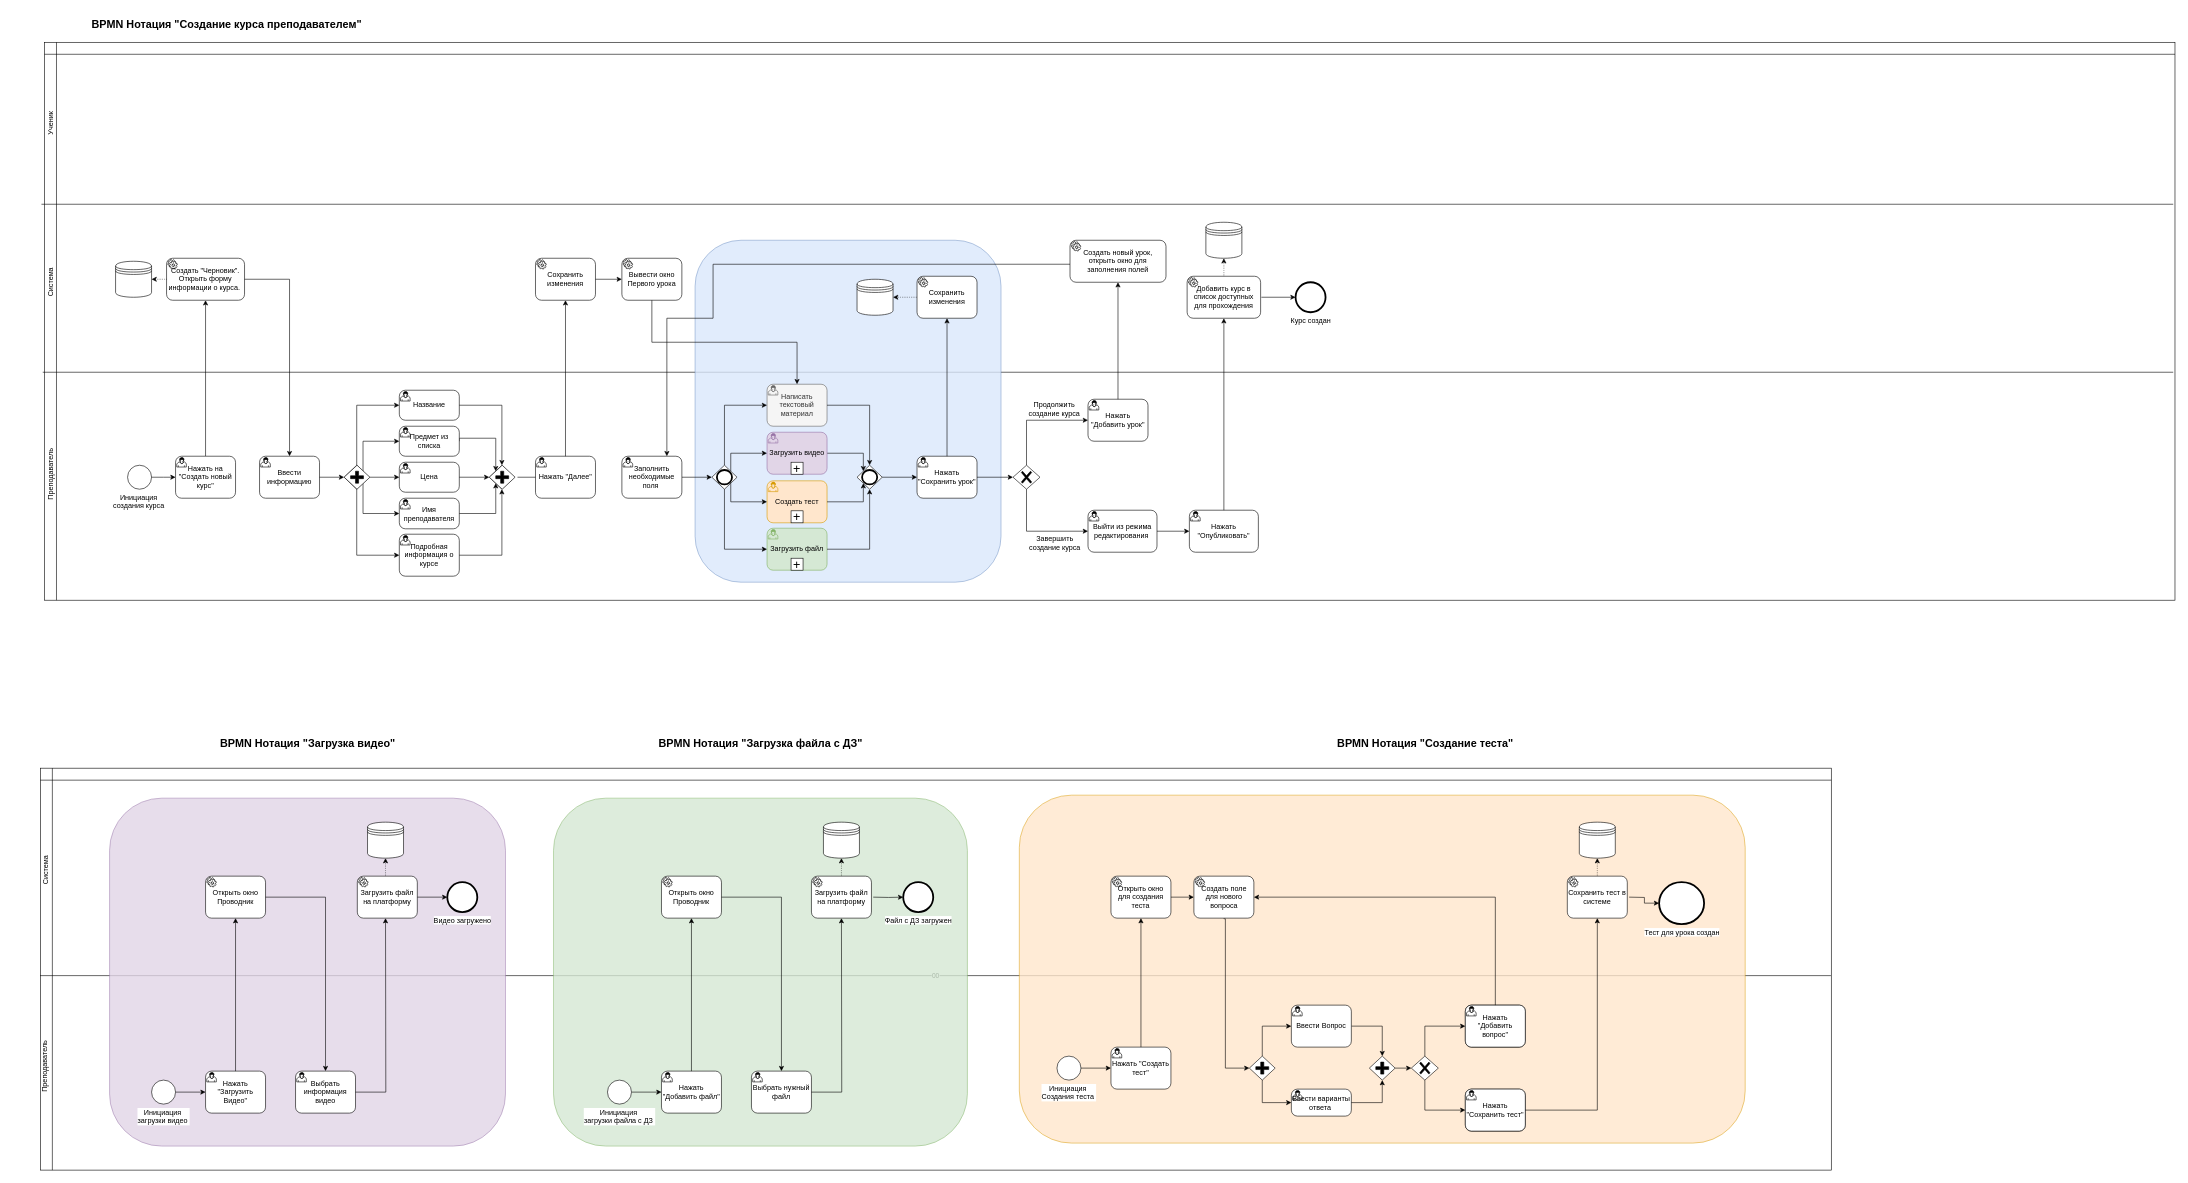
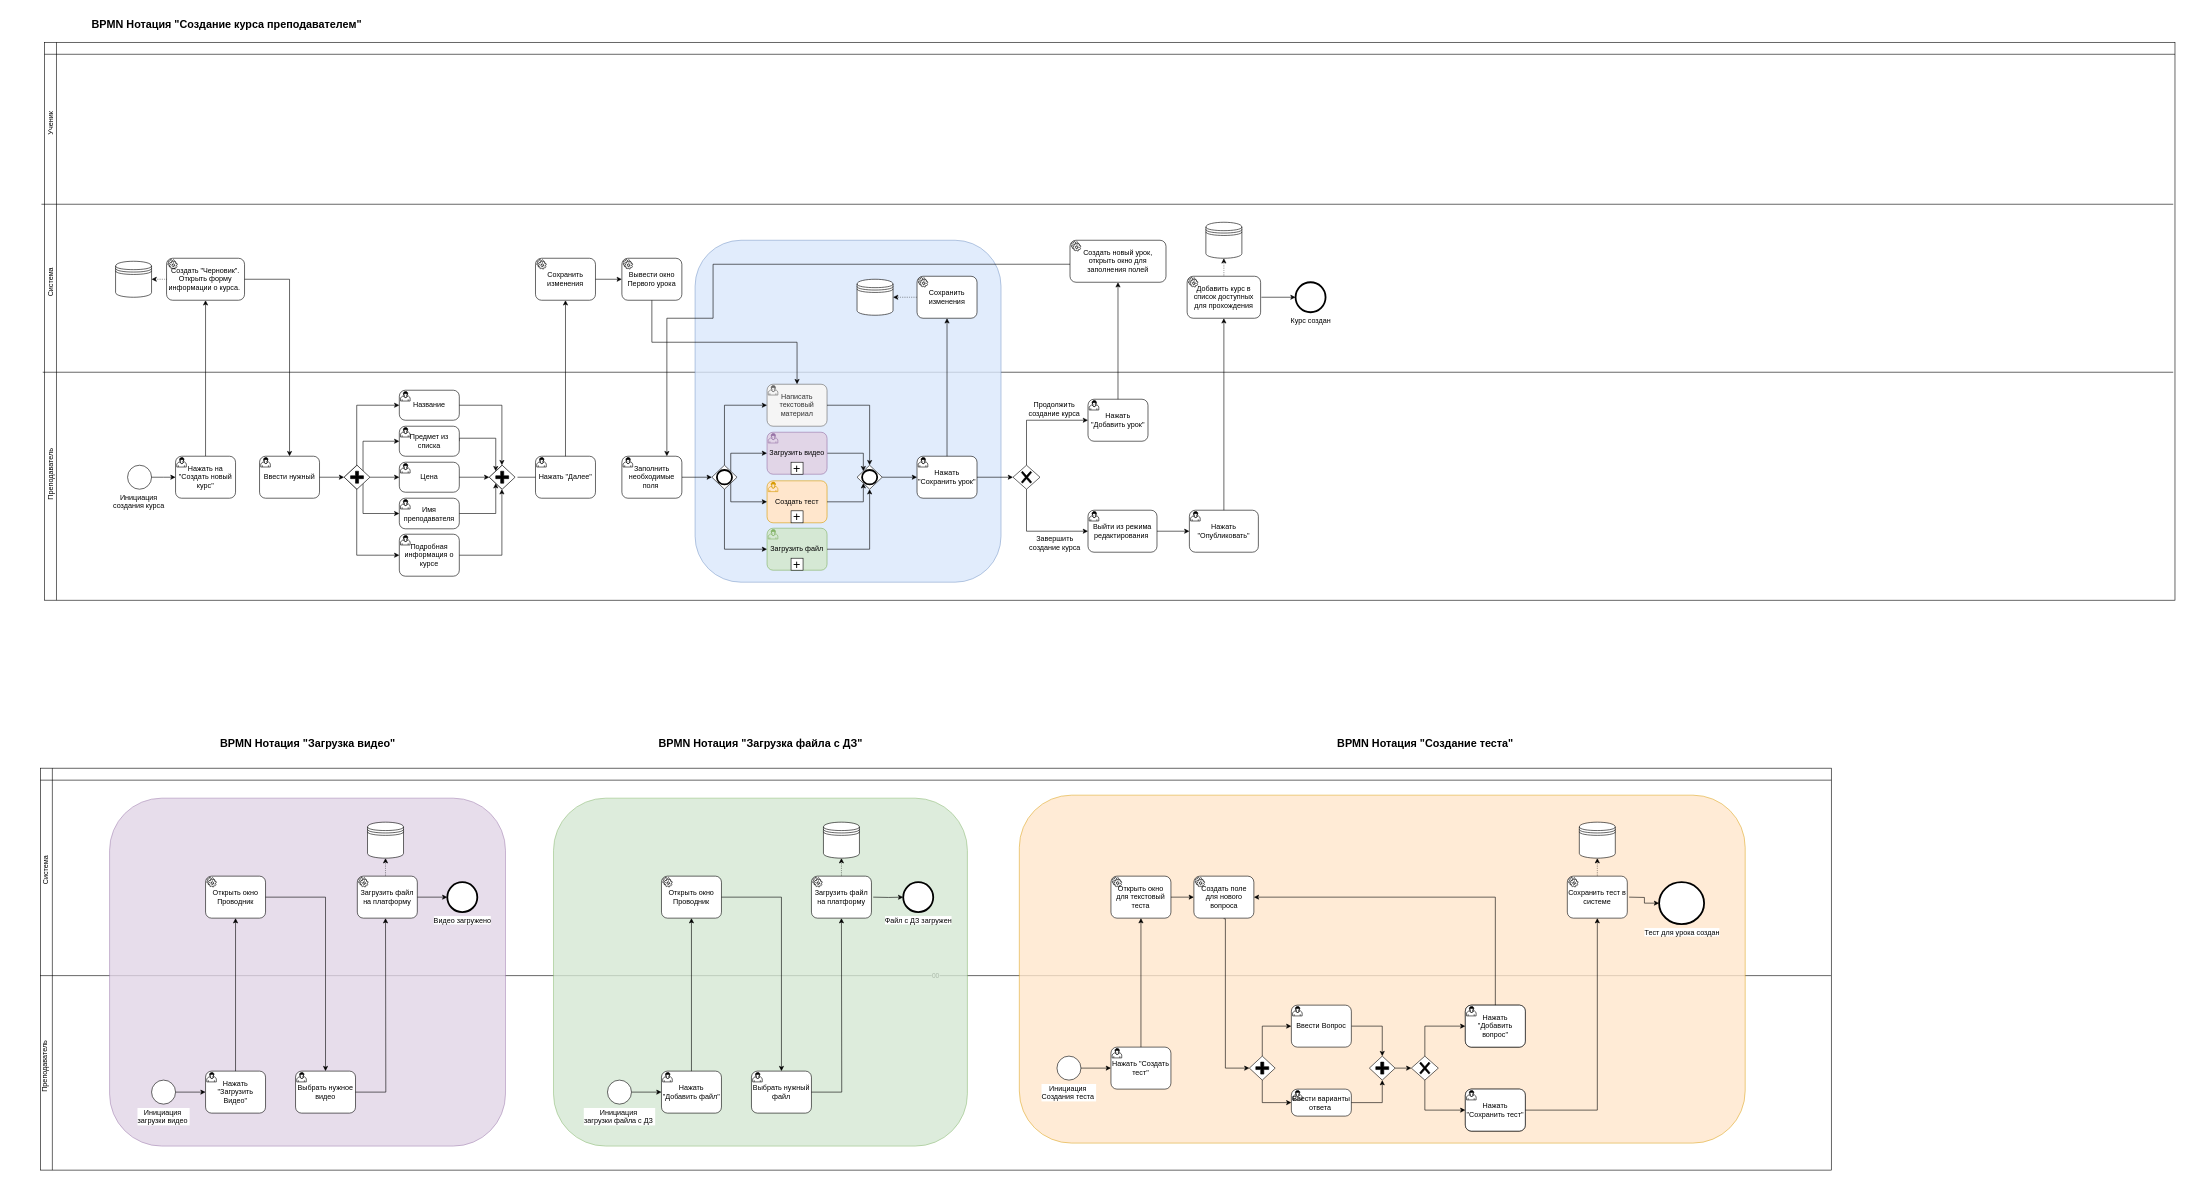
(290, 477) -> (290, 477)
(1141, 897) -> (1141, 897)
(326, 1092) -> (326, 1092)
